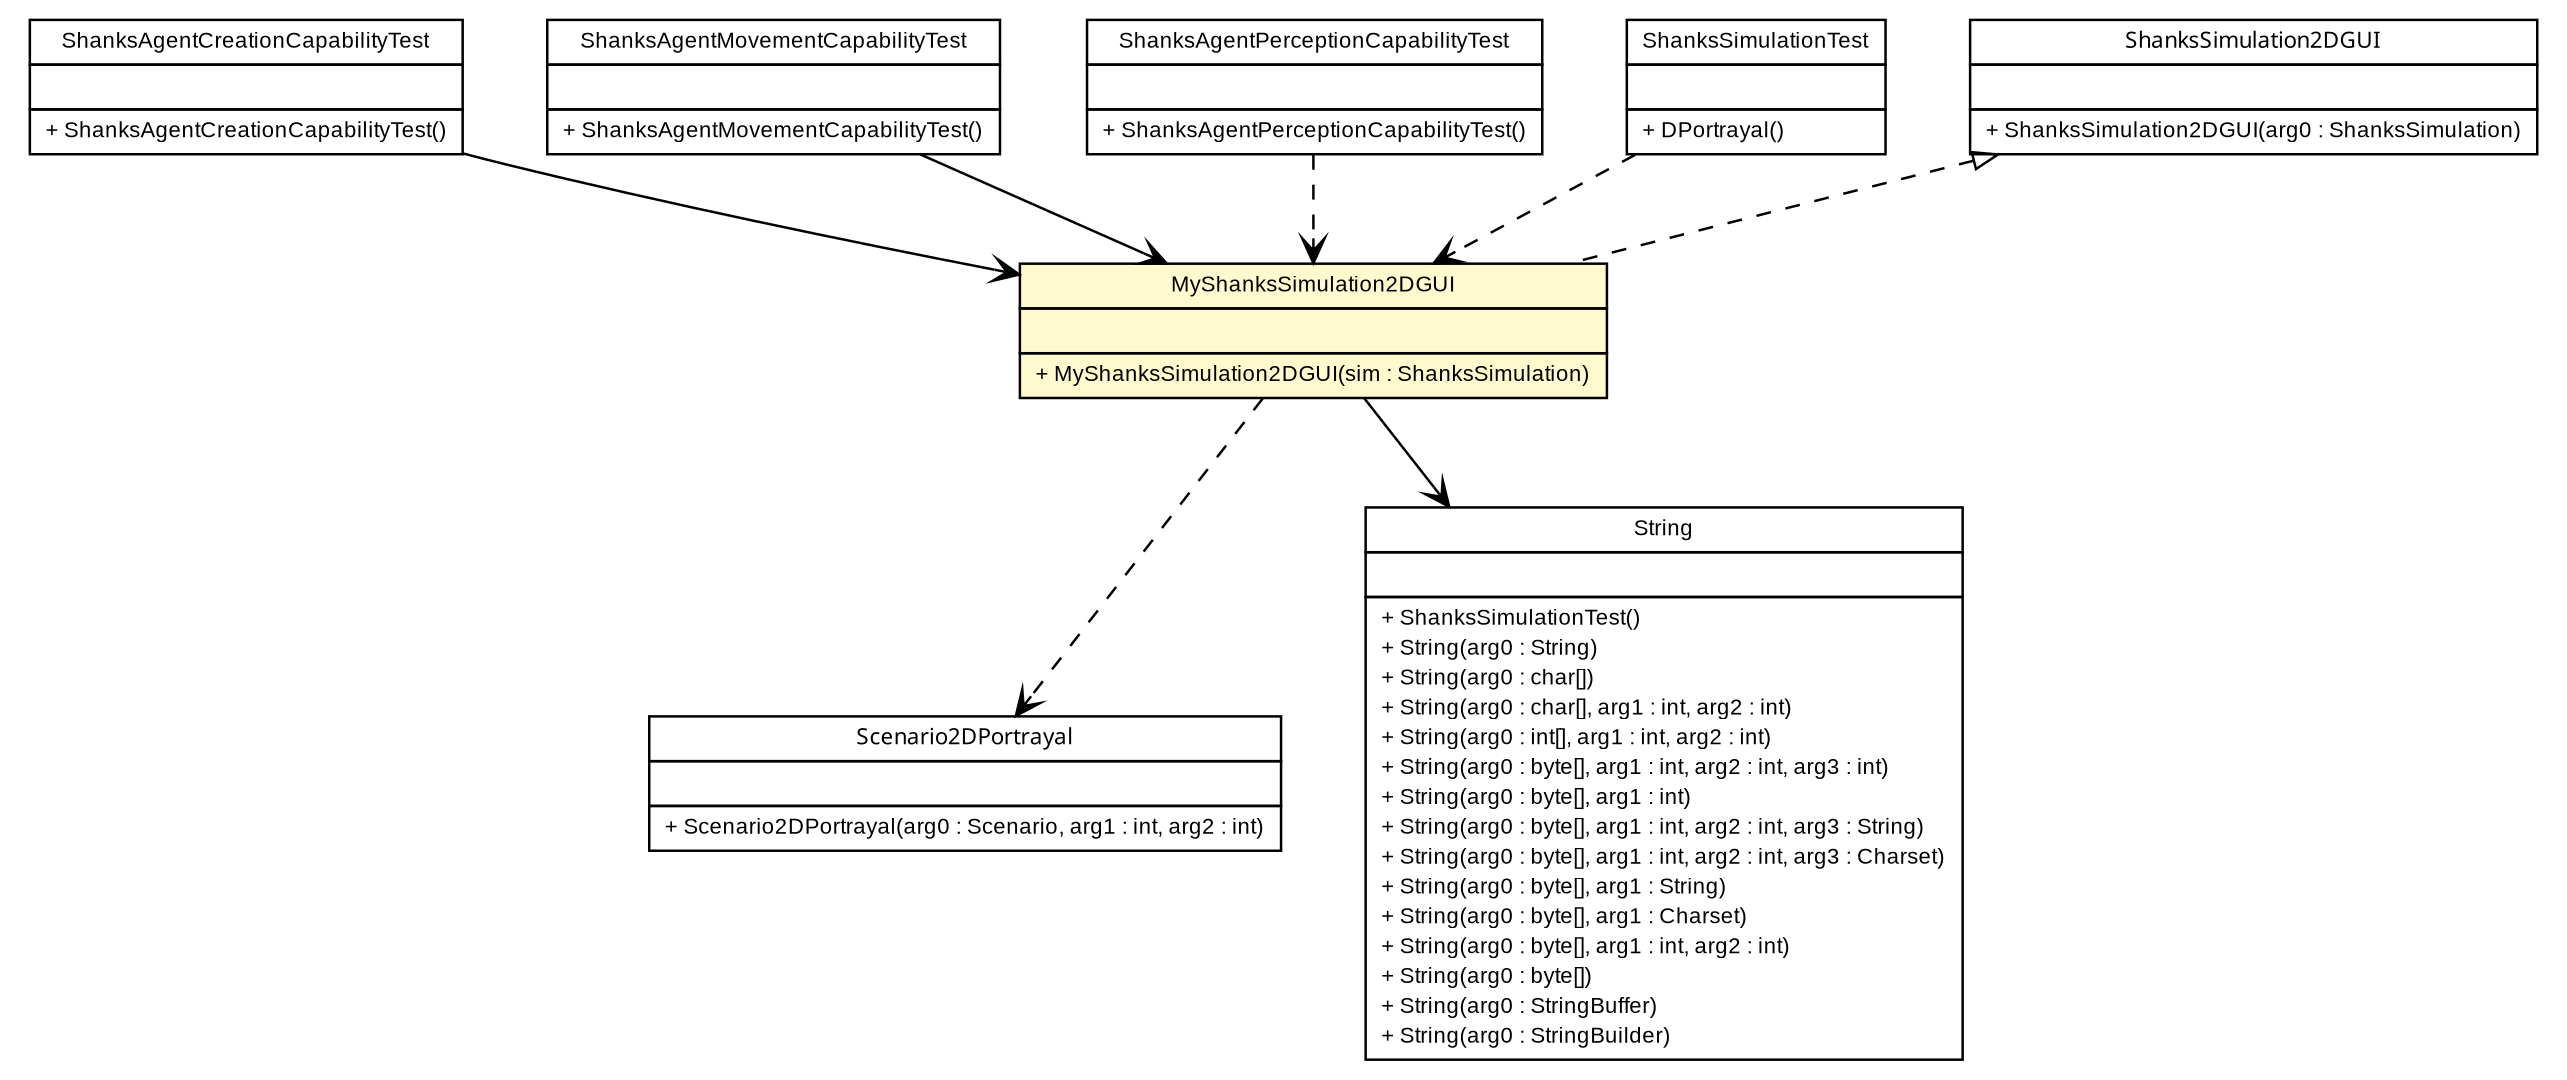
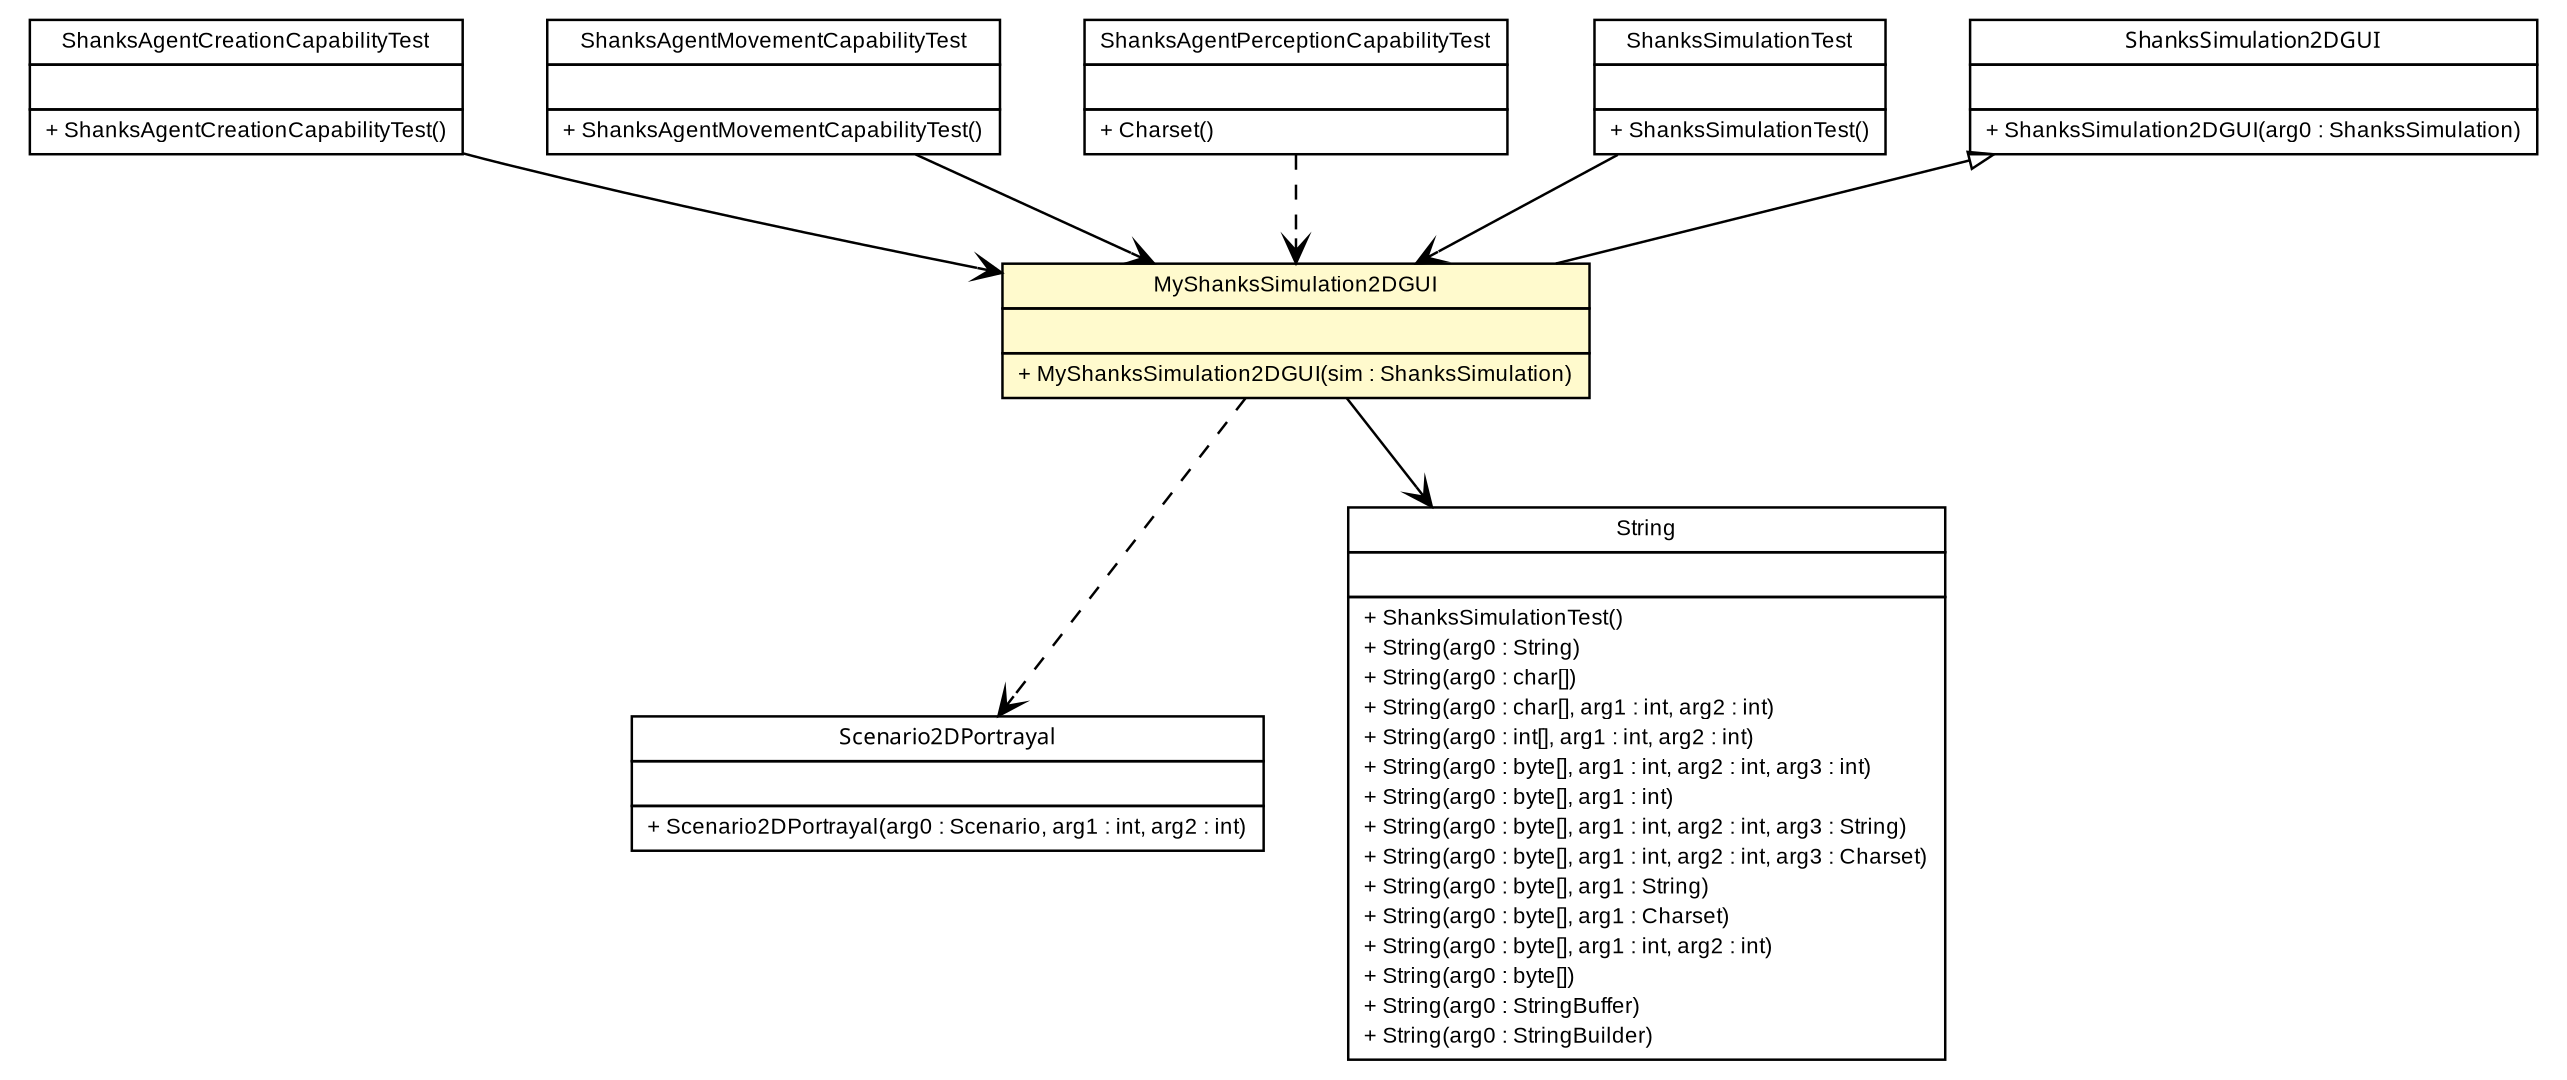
(1315, 131) -> (1158, 131)
(1714, 131) -> (1740, 131)
(1546, 203) -> (1528, 203)
(1771, 212) -> (1763, 212)
